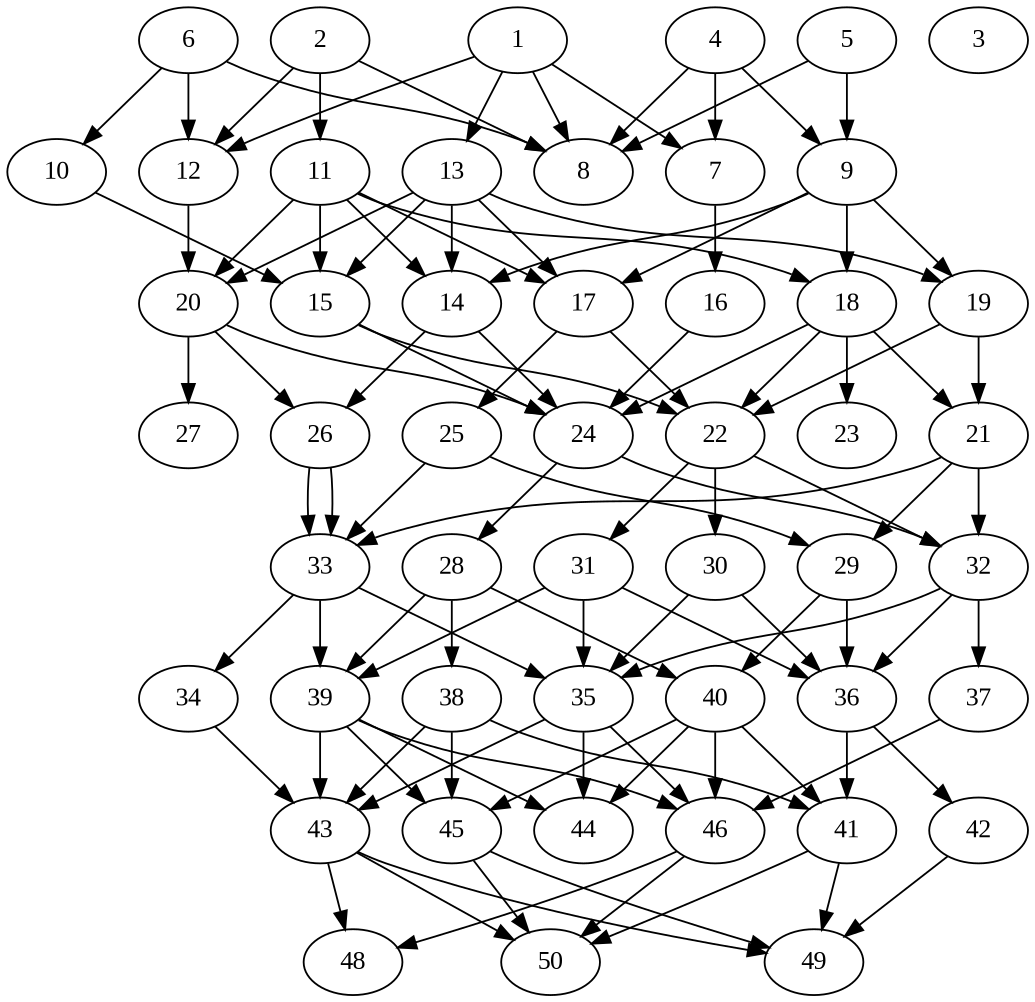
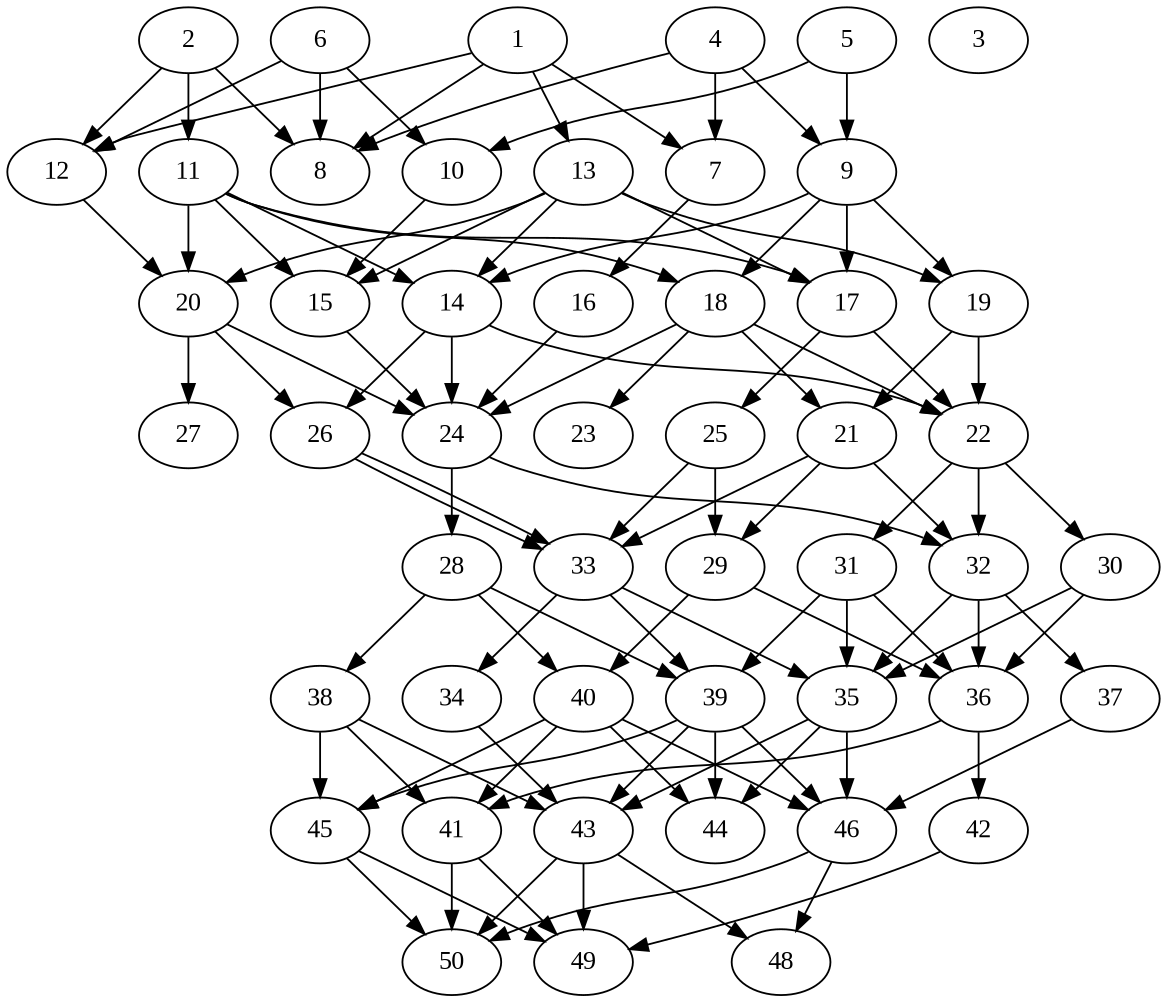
(728, 100) -> (659, 104)
(493, 365) -> (706, 369)
